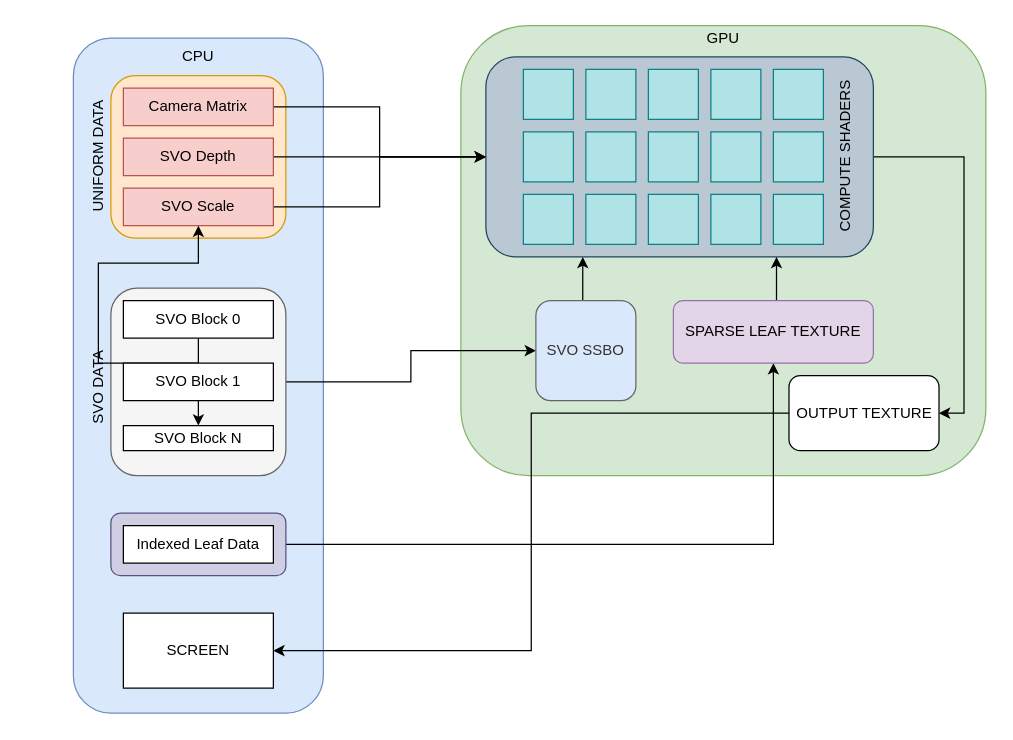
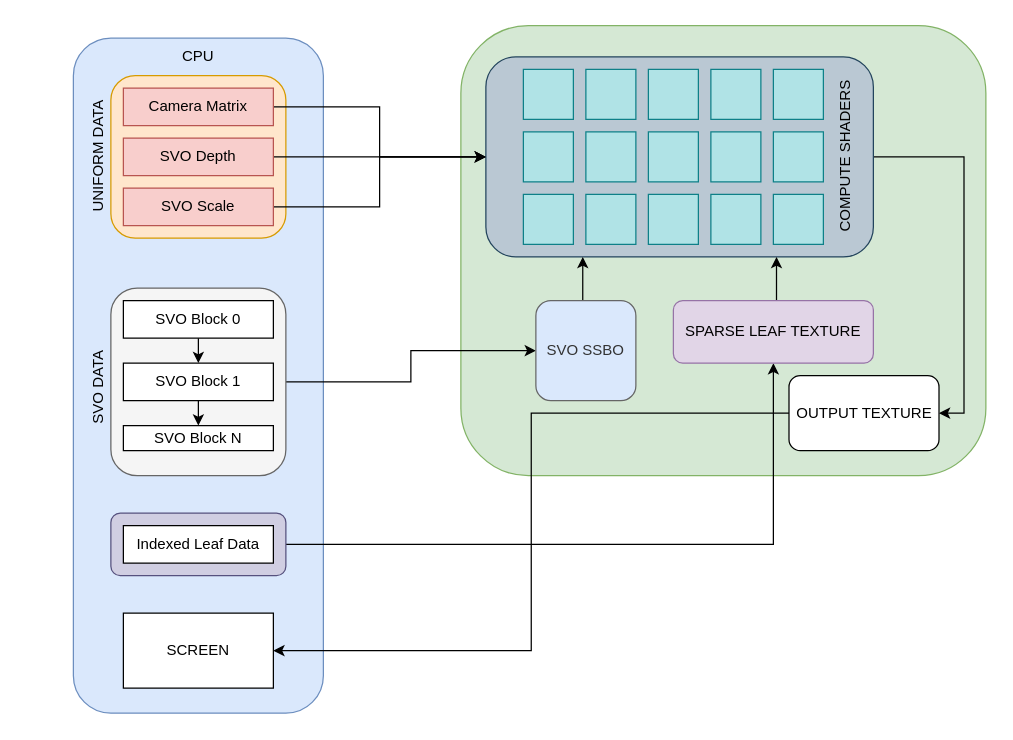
(723, 38) -> none
(99, 263) -> (198, 353)
